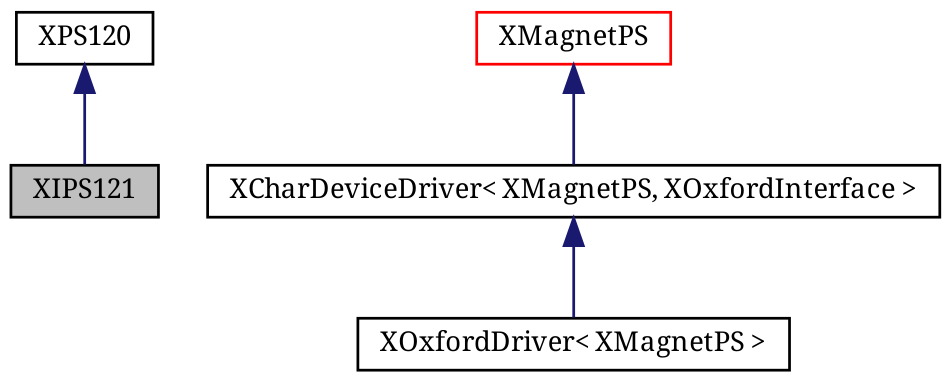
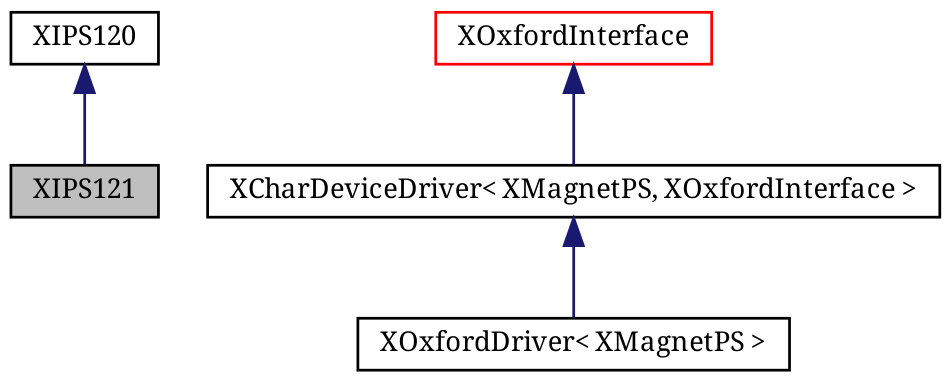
(85, 38) -> (85, 38)
(574, 38) -> (574, 38)
